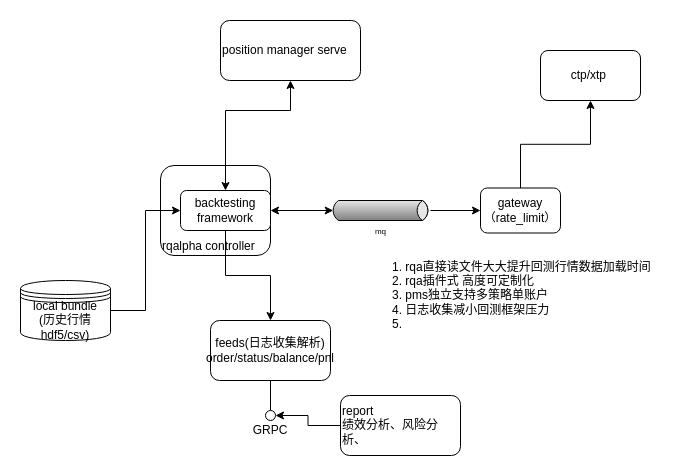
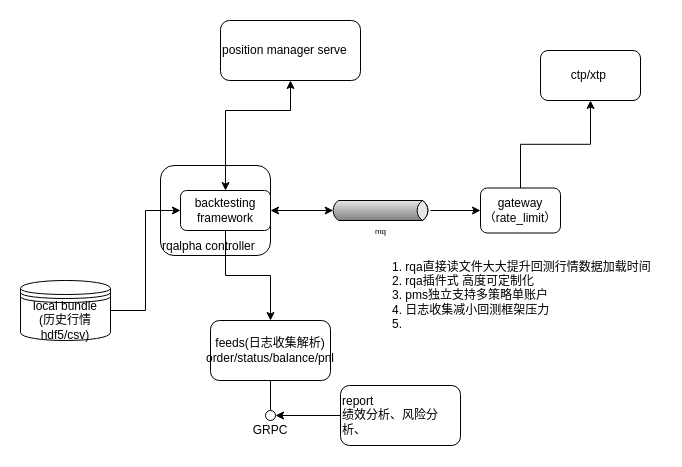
(401, 426) -> (401, 416)
